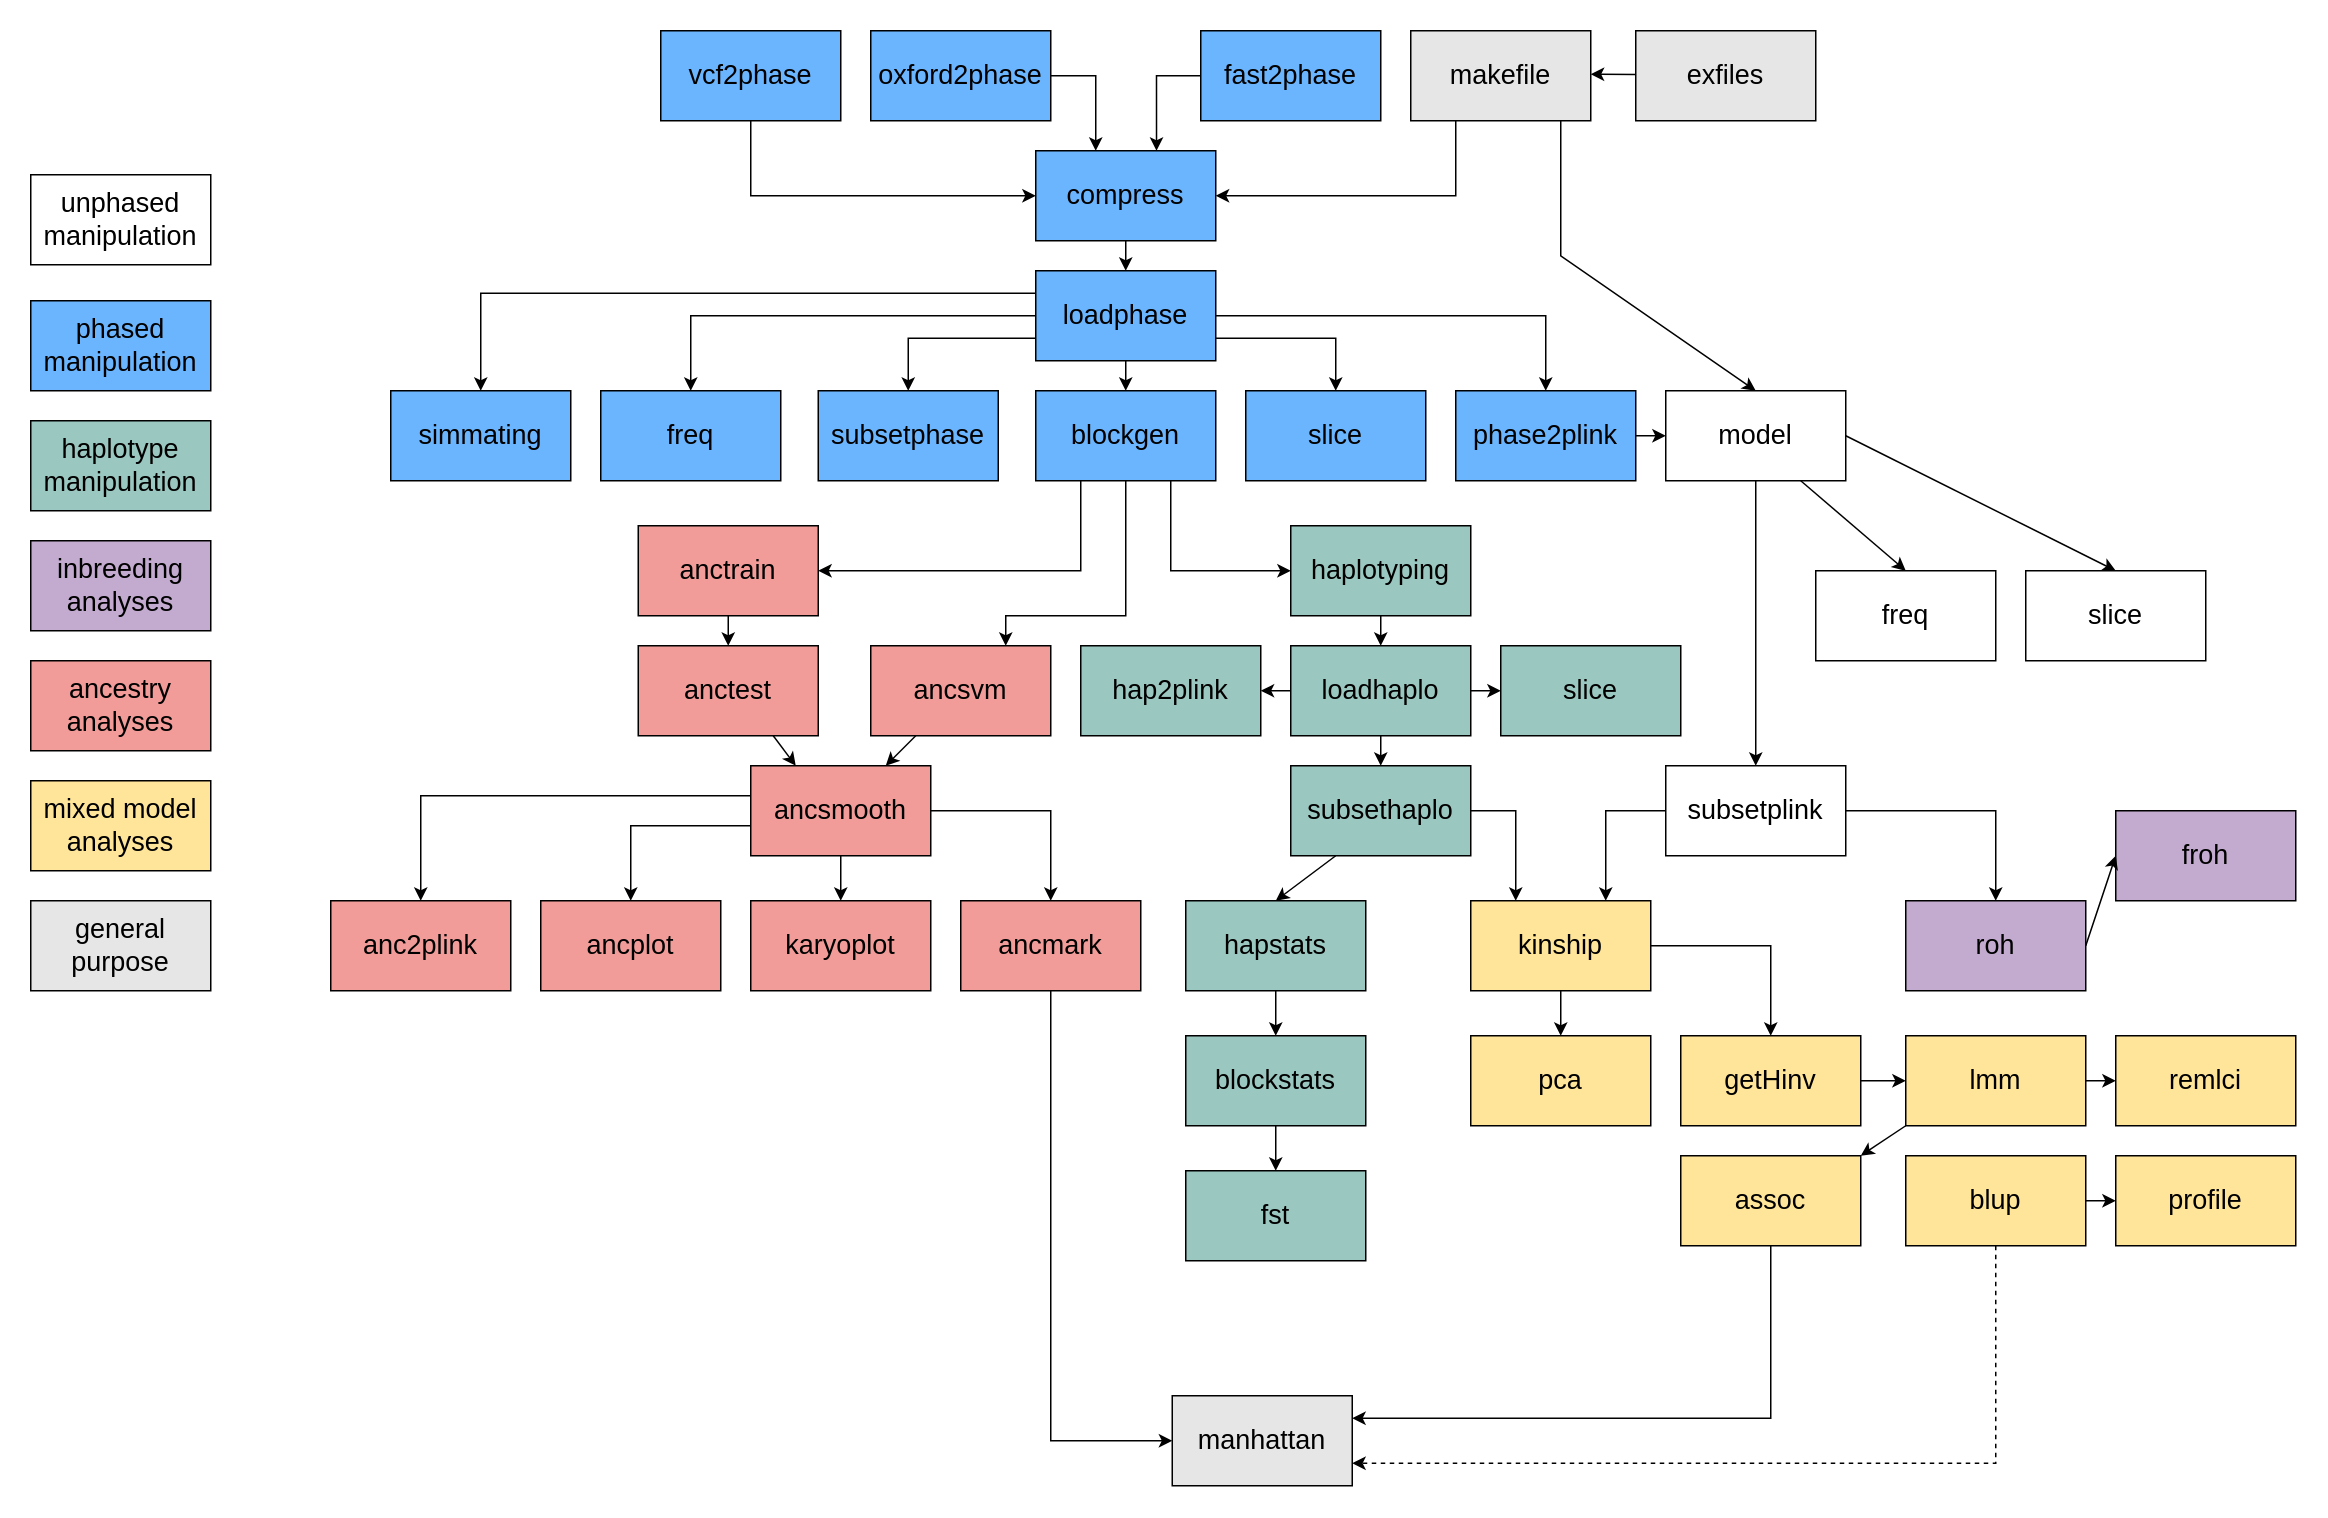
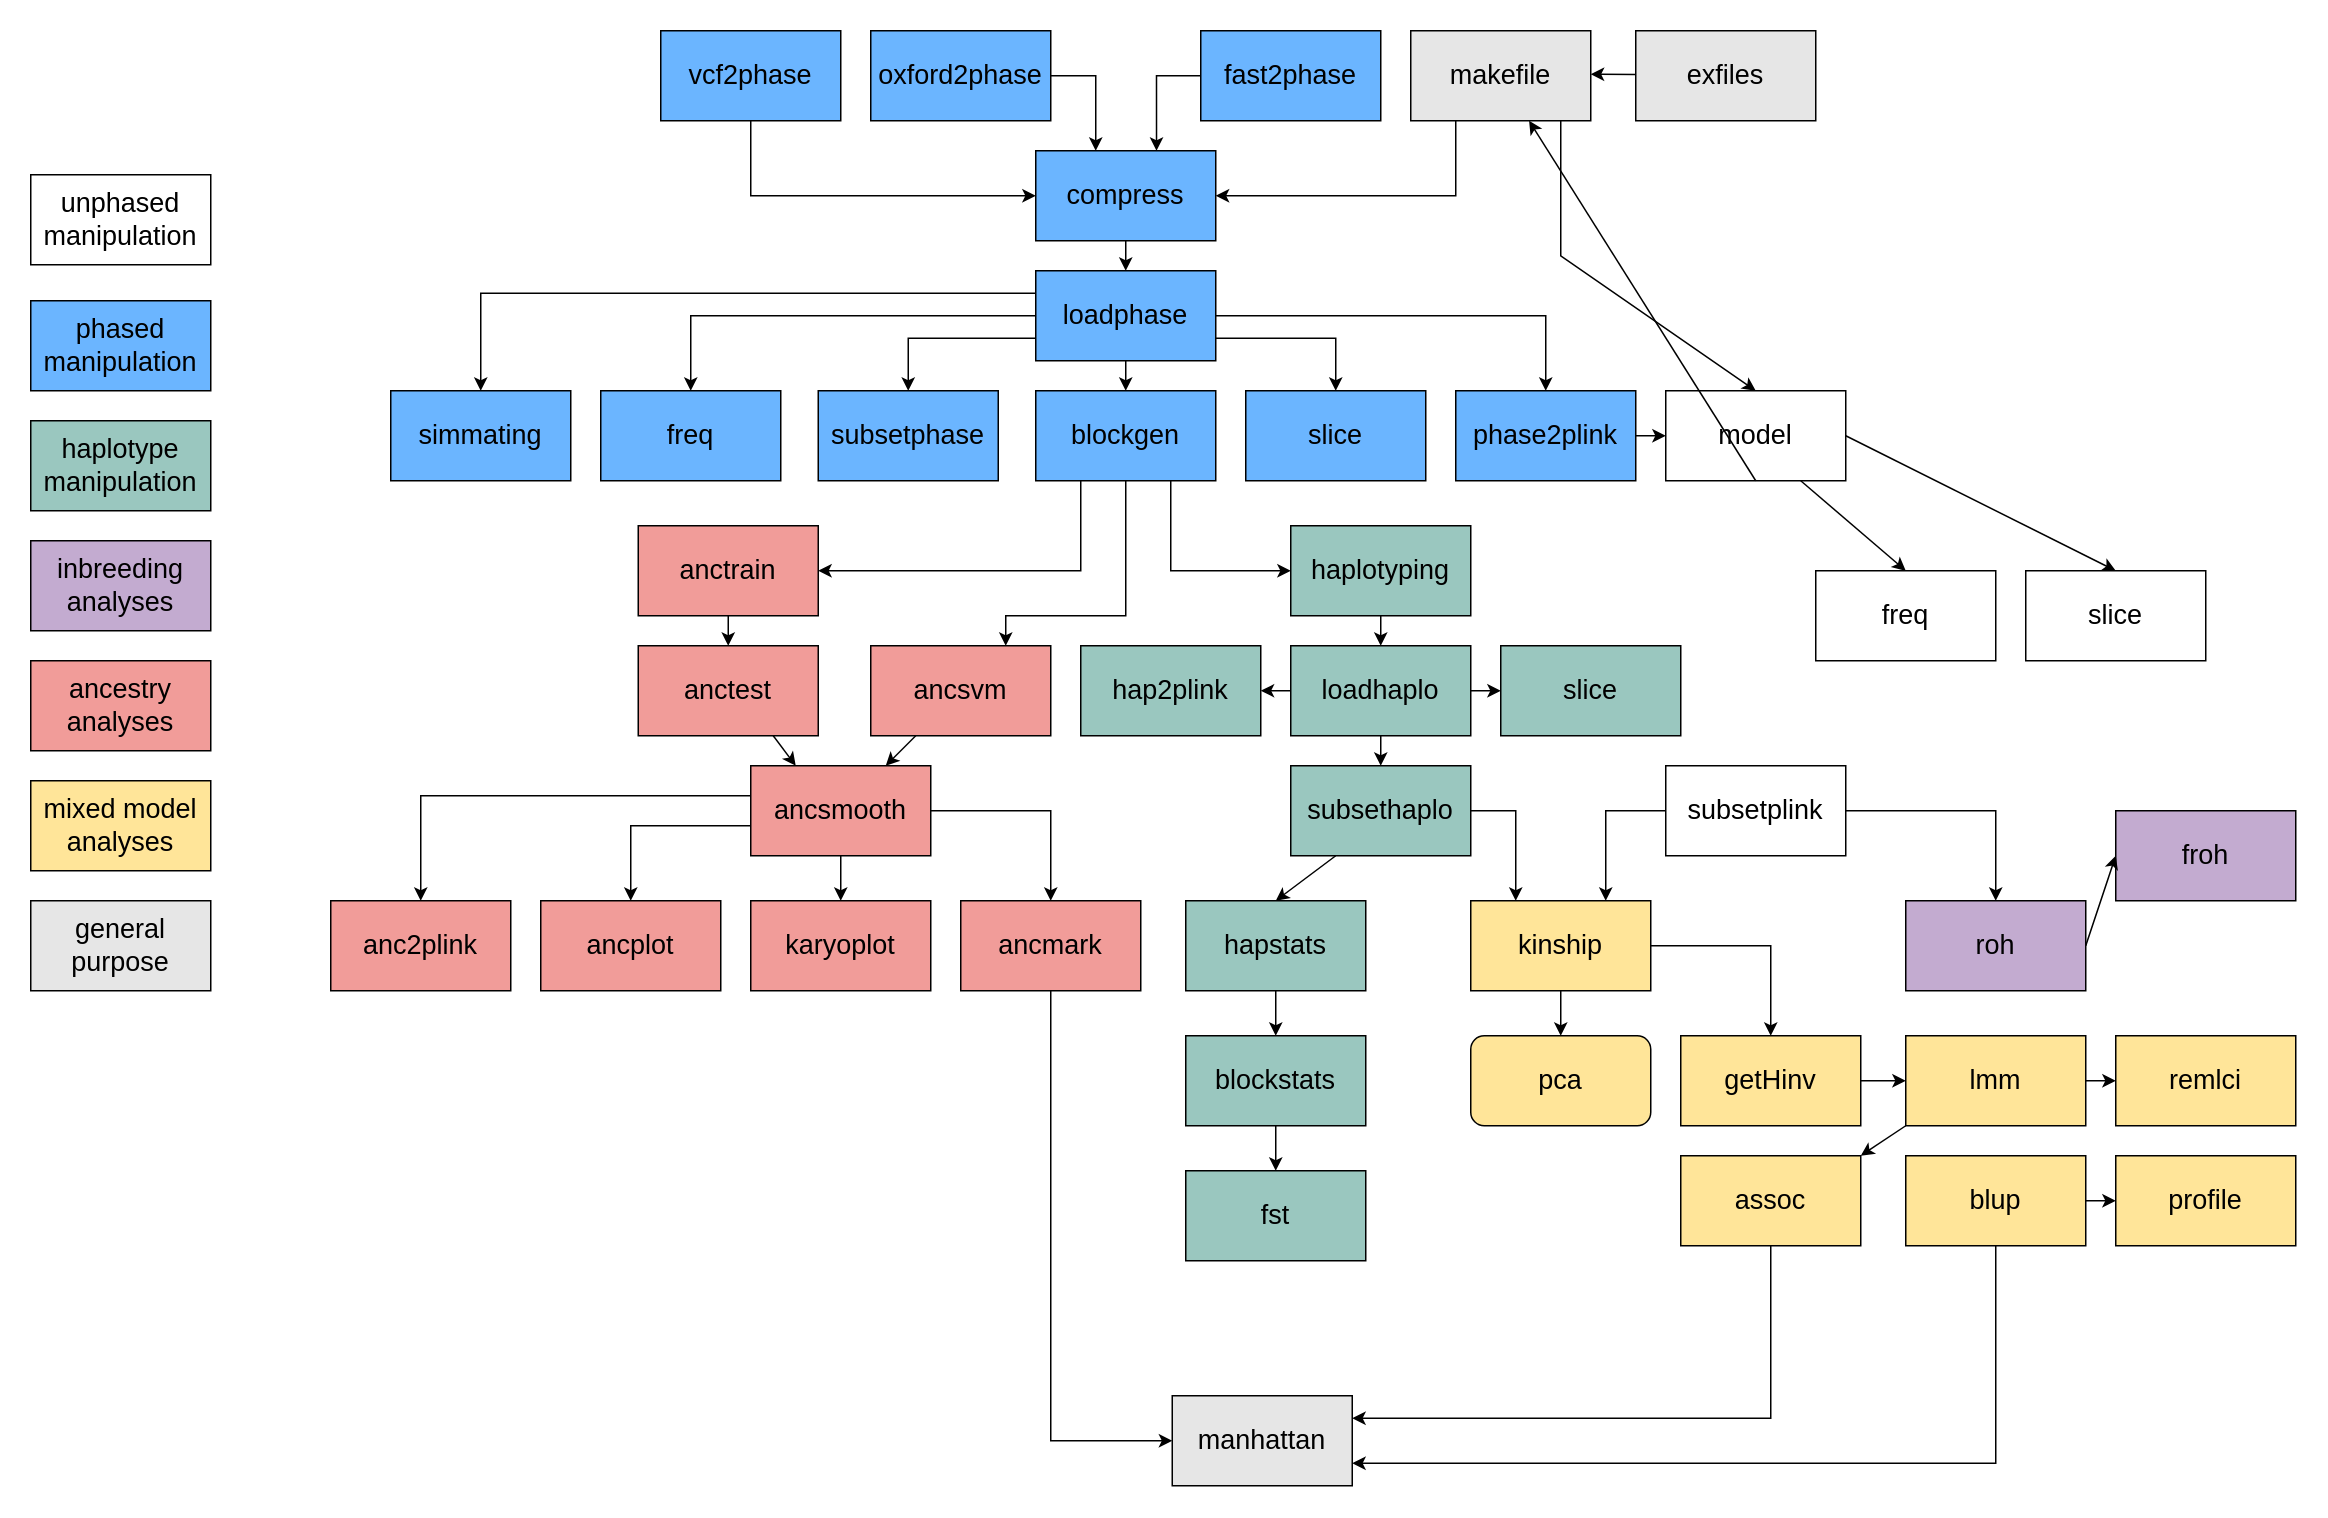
(1756, 618) -> (1708, 404)
(1561, 1081) -> (1561, 1081)
(1788, 1463) -> (1788, 1463)
